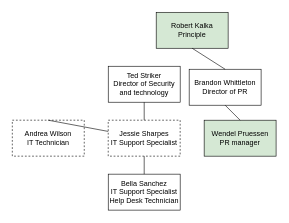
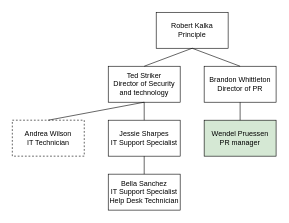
(192, 30) -> (192, 30)
none -> (167, 58)
(225, 87) -> (240, 84)
(78, 126) -> (95, 112)
(144, 138) -> (144, 138)
